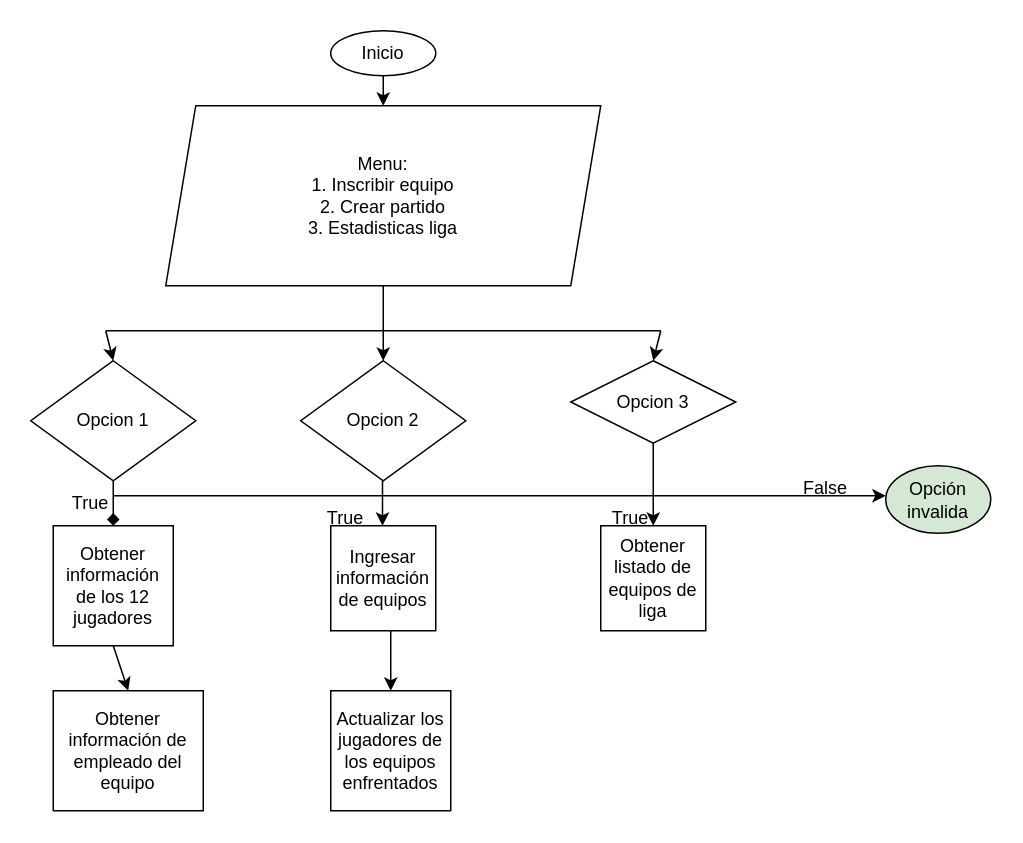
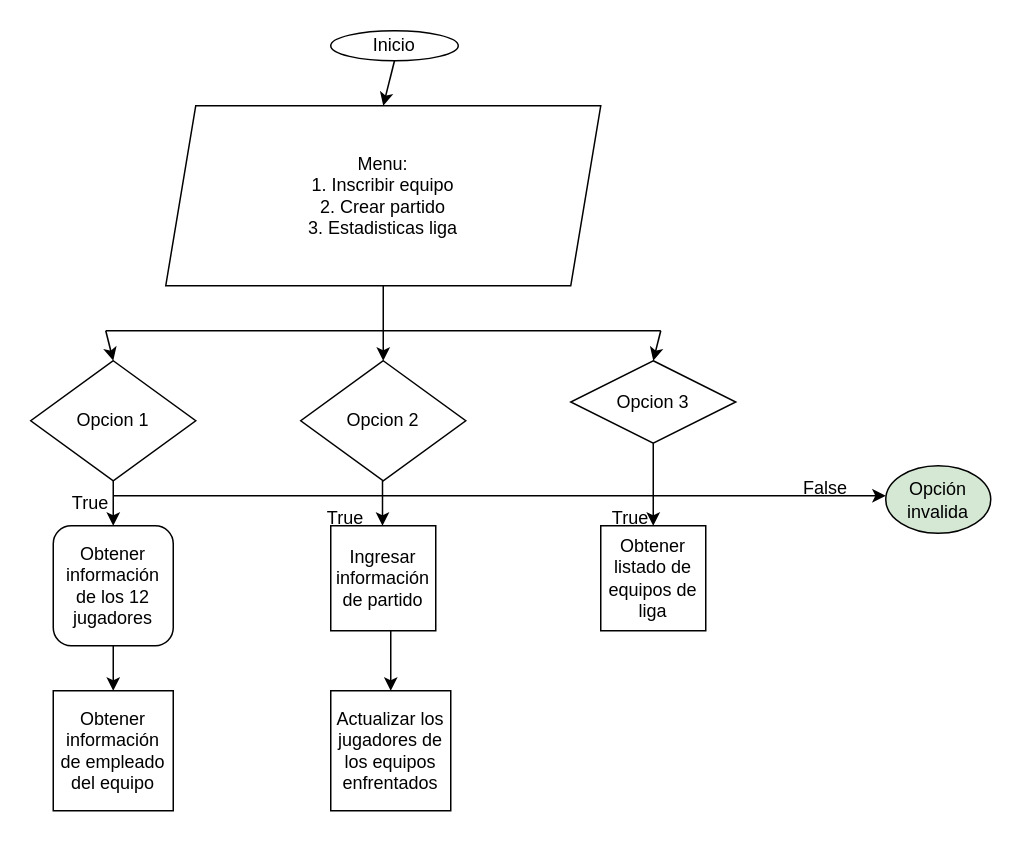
(383, 53) -> (395, 46)
(113, 513) -> (113, 514)
(383, 578) -> (383, 578)
(113, 586) -> (113, 586)
(128, 751) -> (113, 751)
